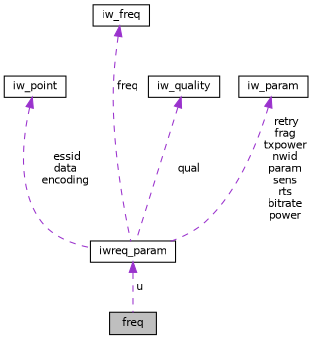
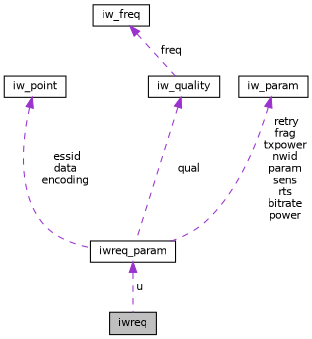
(115, 139) -> (156, 55)
(133, 323) -> (133, 323)
